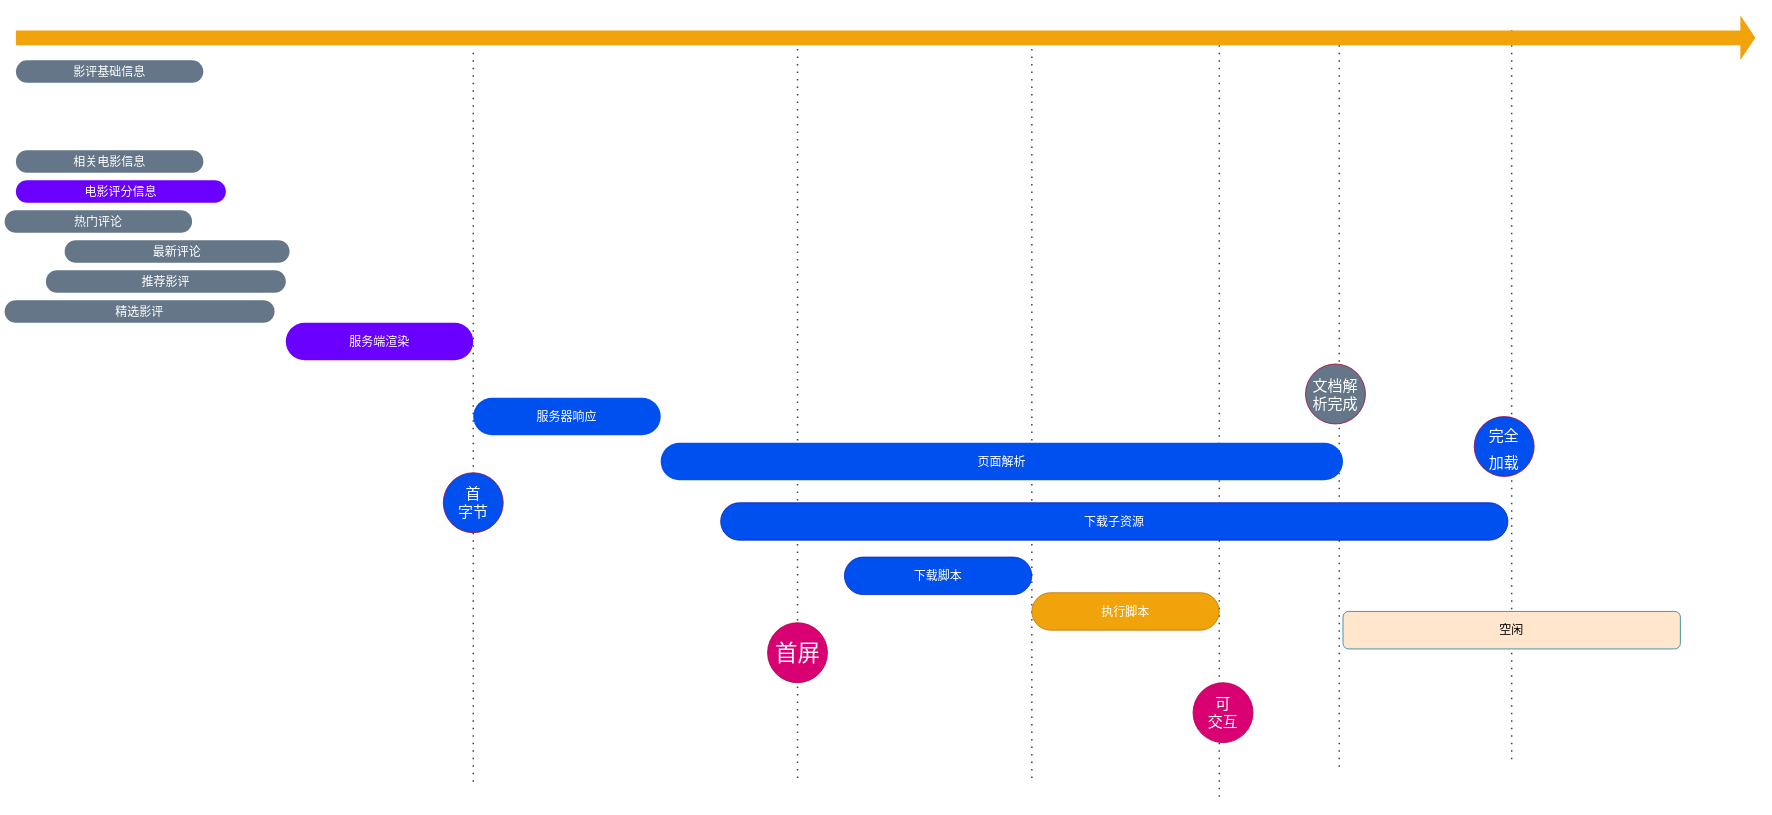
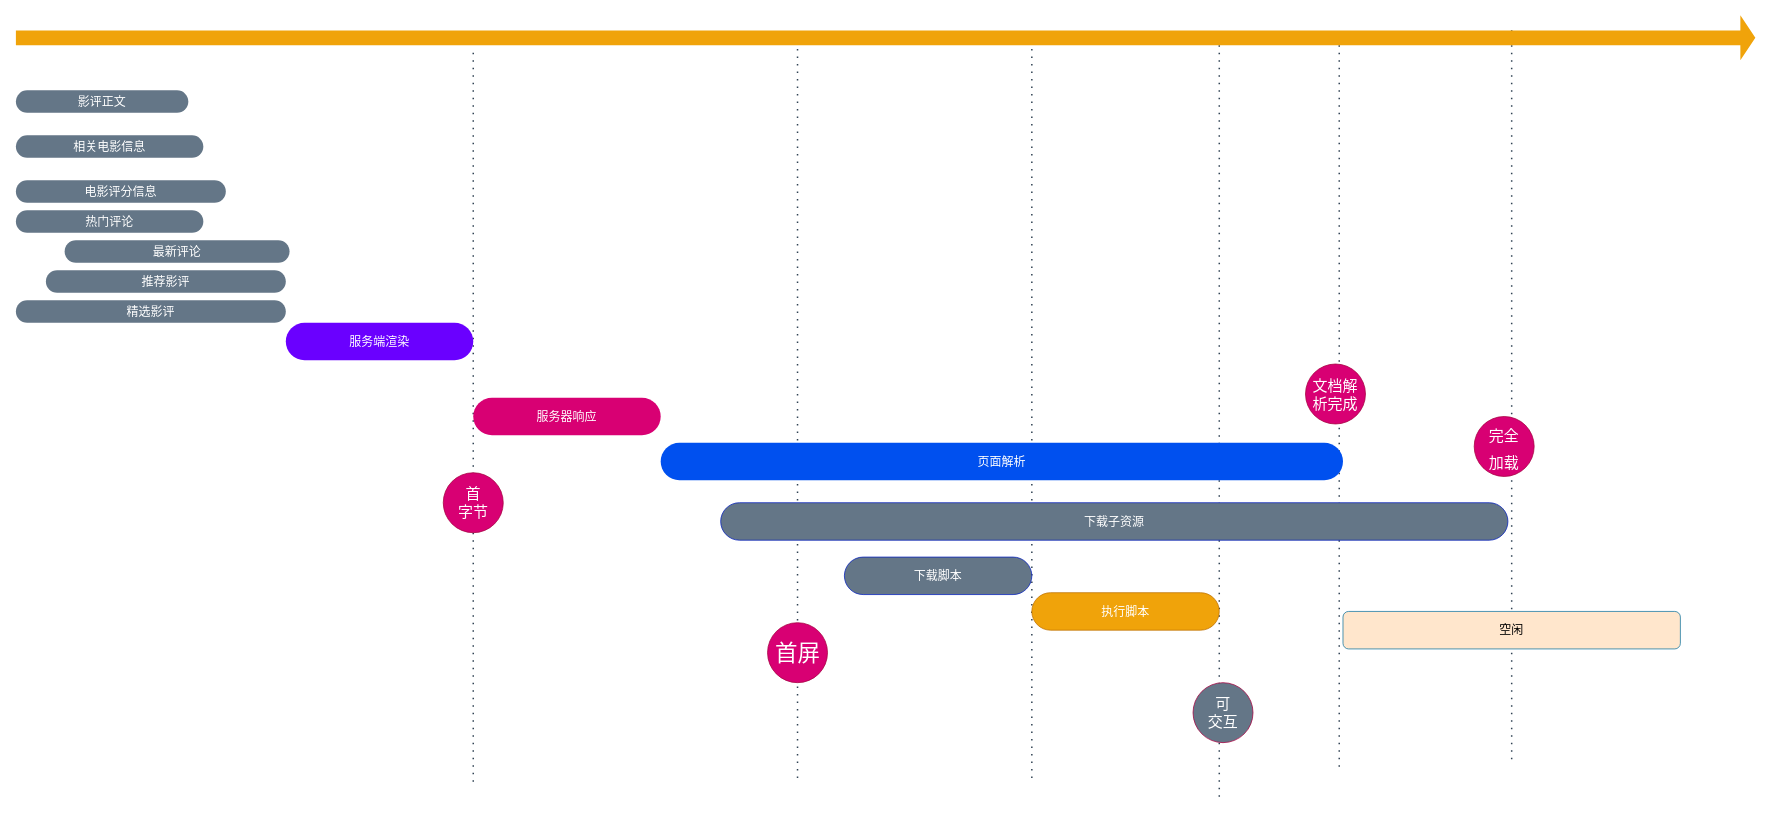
(109, 72) -> none
none -> (102, 102)
(109, 162) -> (109, 147)
(120, 192) -> (120, 192)
(98, 222) -> (109, 222)
(139, 312) -> (150, 312)
(1335, 394) -> (1335, 394)
(567, 417) -> (567, 417)
(1504, 447) -> (1504, 447)
(473, 503) -> (473, 503)
(1114, 522) -> (1114, 522)
(938, 576) -> (938, 576)
(1223, 713) -> (1223, 713)
